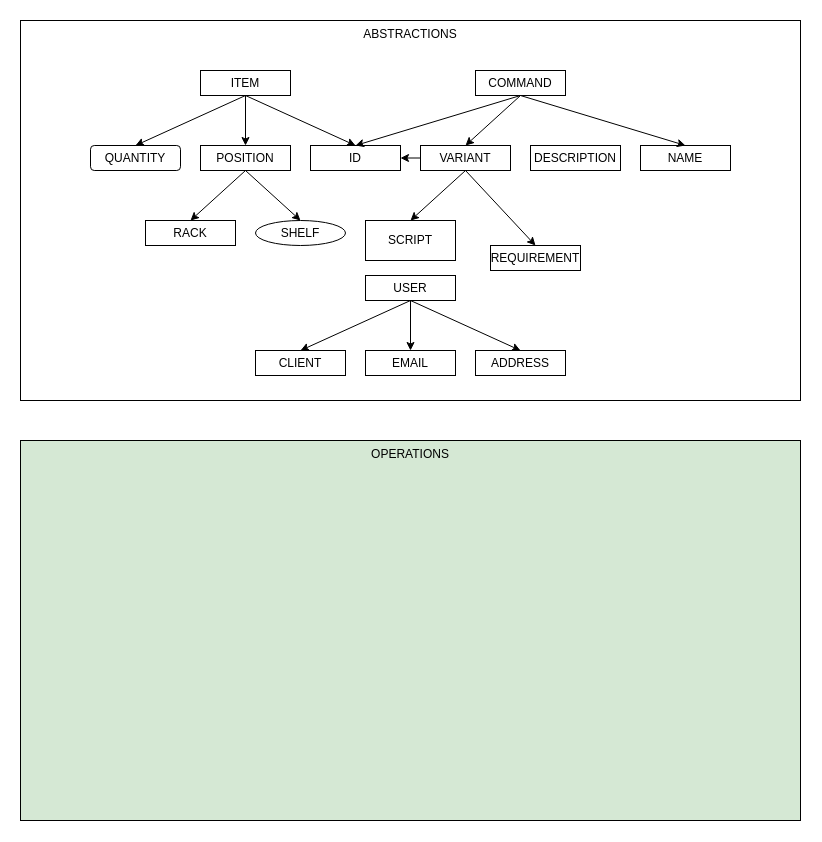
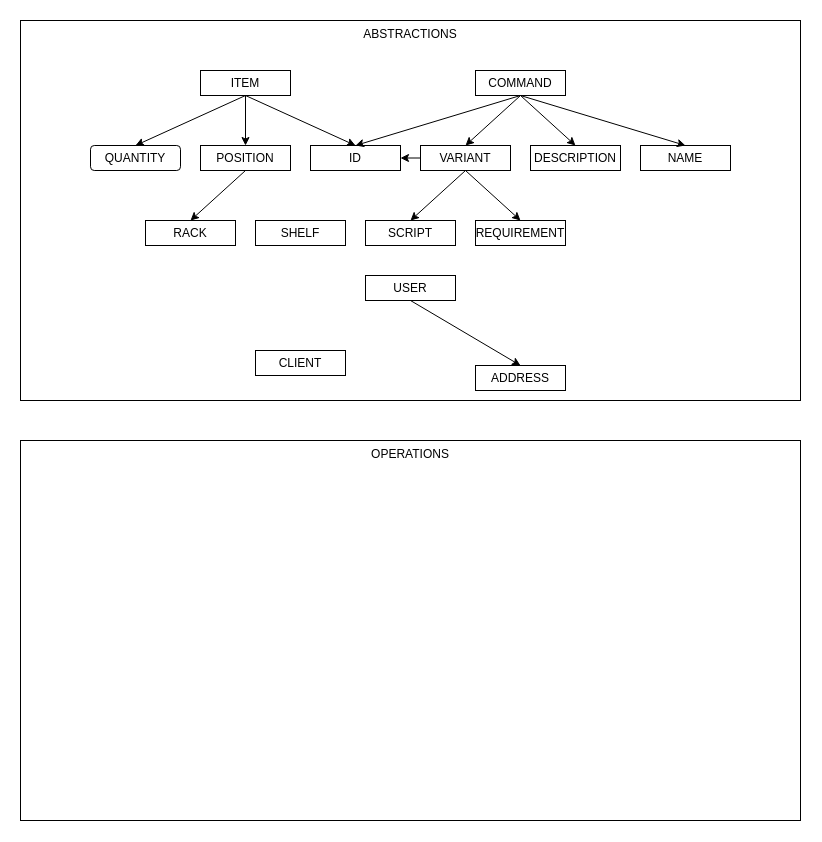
none -> (546, 119)
(270, 193) -> none
(301, 233) -> (301, 233)
(411, 241) -> (411, 233)
(536, 258) -> (521, 233)
(411, 323) -> none
(357, 325) -> none
(411, 363) -> none
(521, 363) -> (521, 378)
(411, 631) -> (411, 631)
